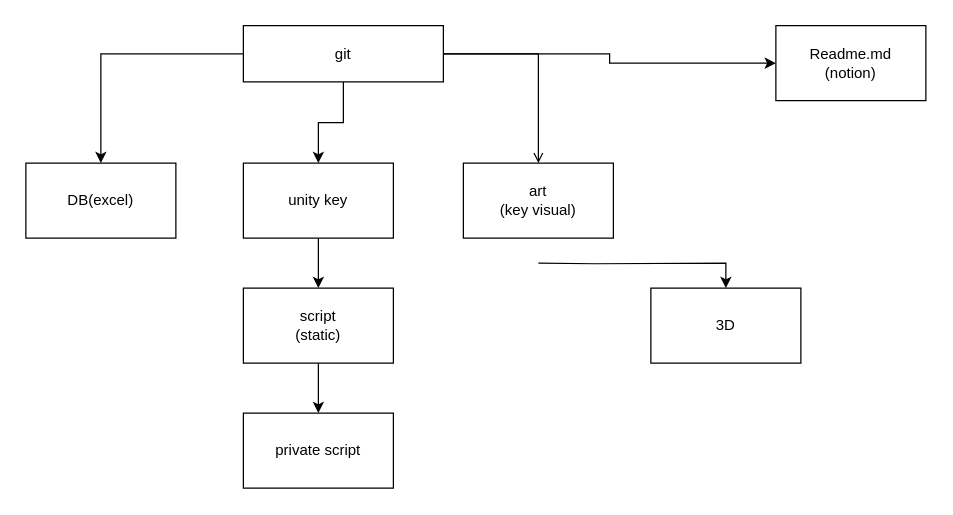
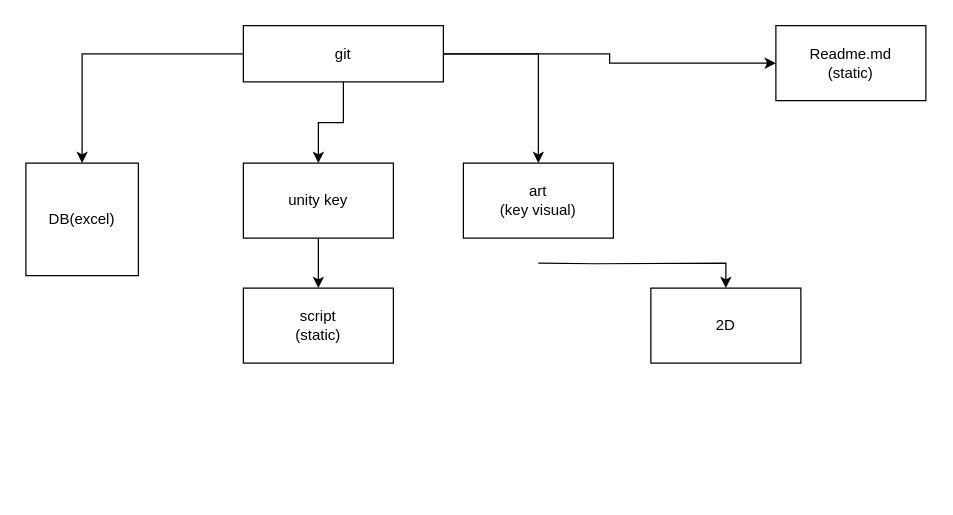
(851, 63) -> (851, 63)
(538, 155) -> (538, 153)
(101, 201) -> (82, 219)
(726, 326) -> (726, 326)
(318, 384) -> none
(318, 451) -> none
